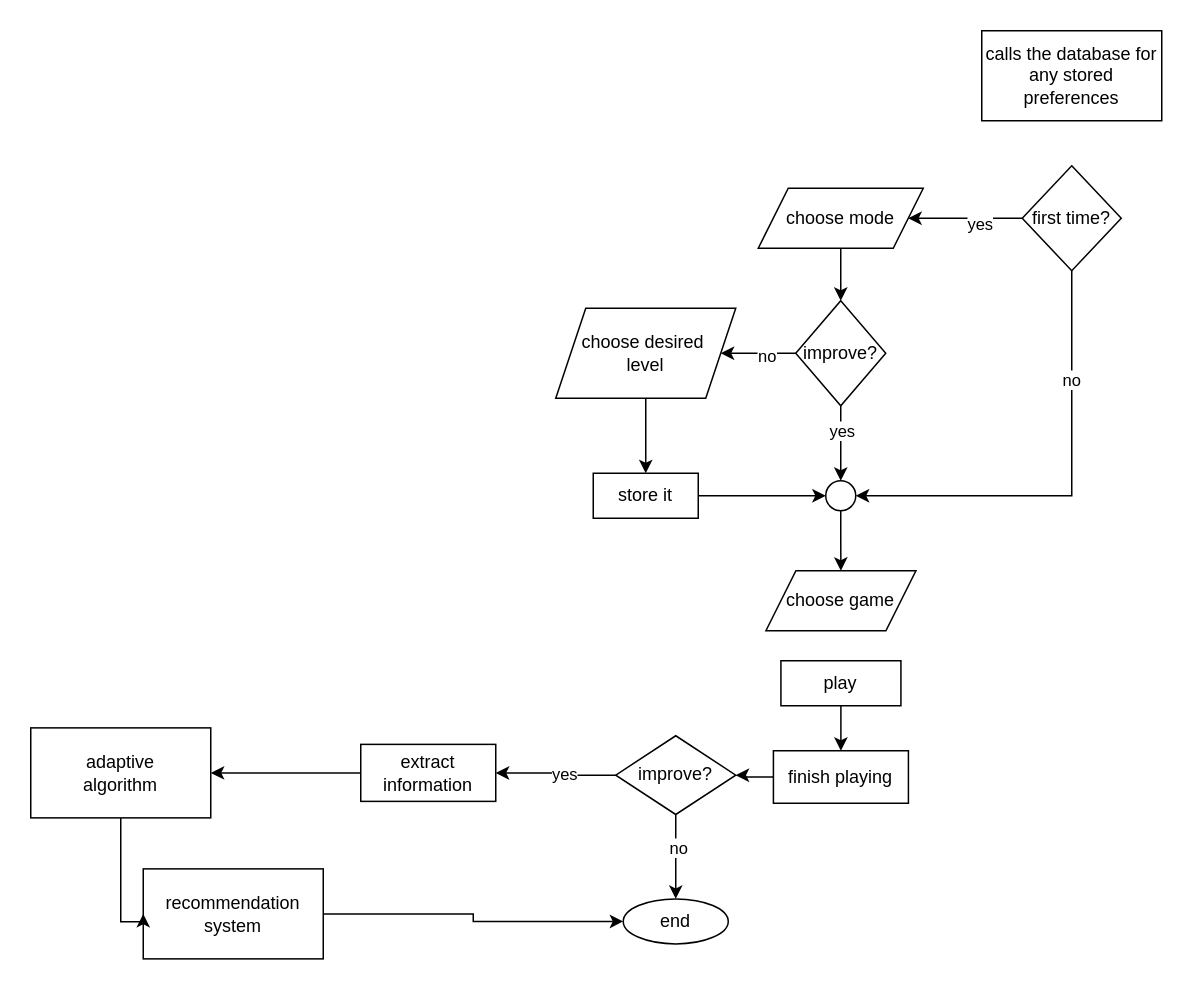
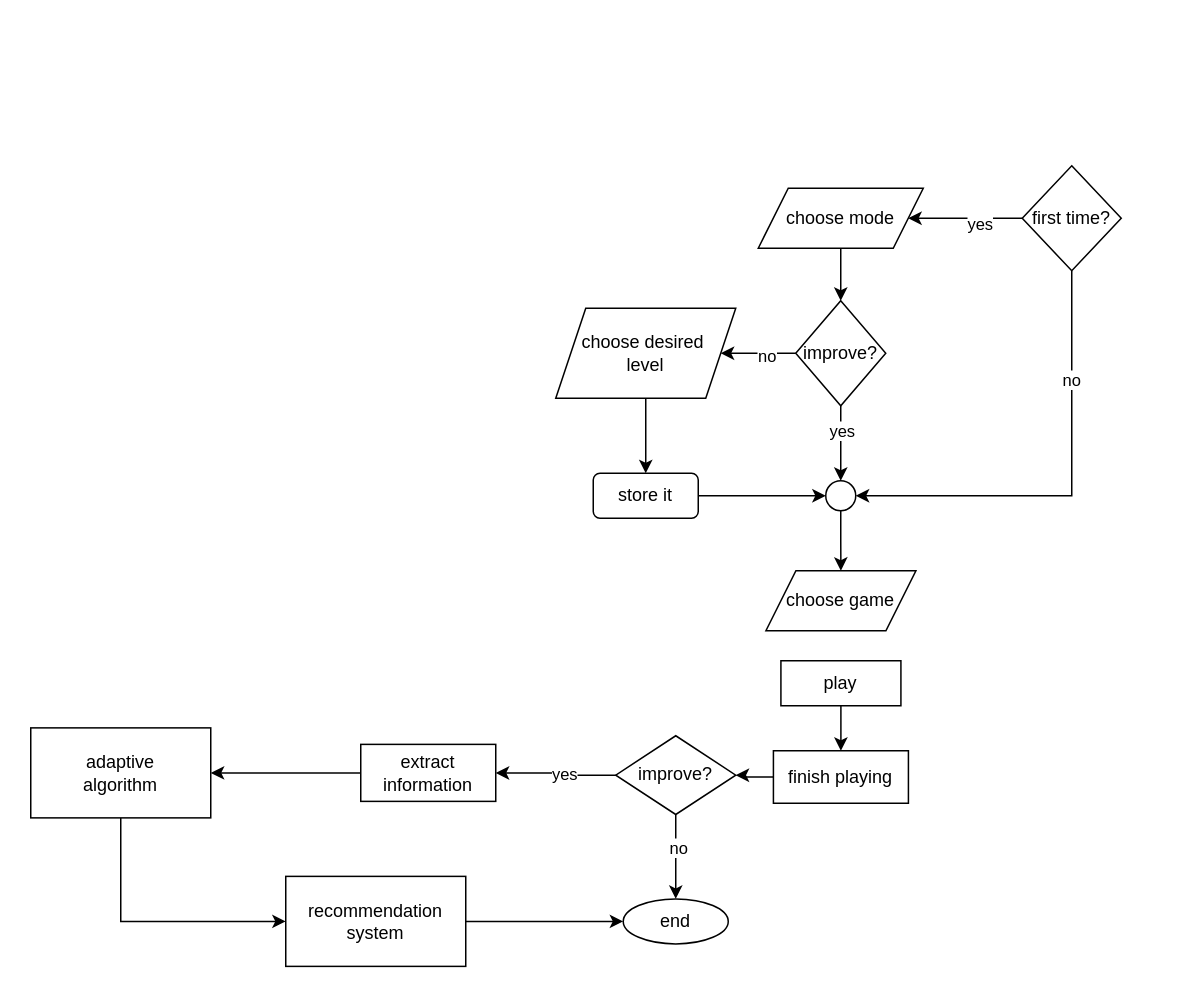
(1072, 76) -> none
(646, 496) -> (646, 496)
(233, 914) -> (376, 921)
